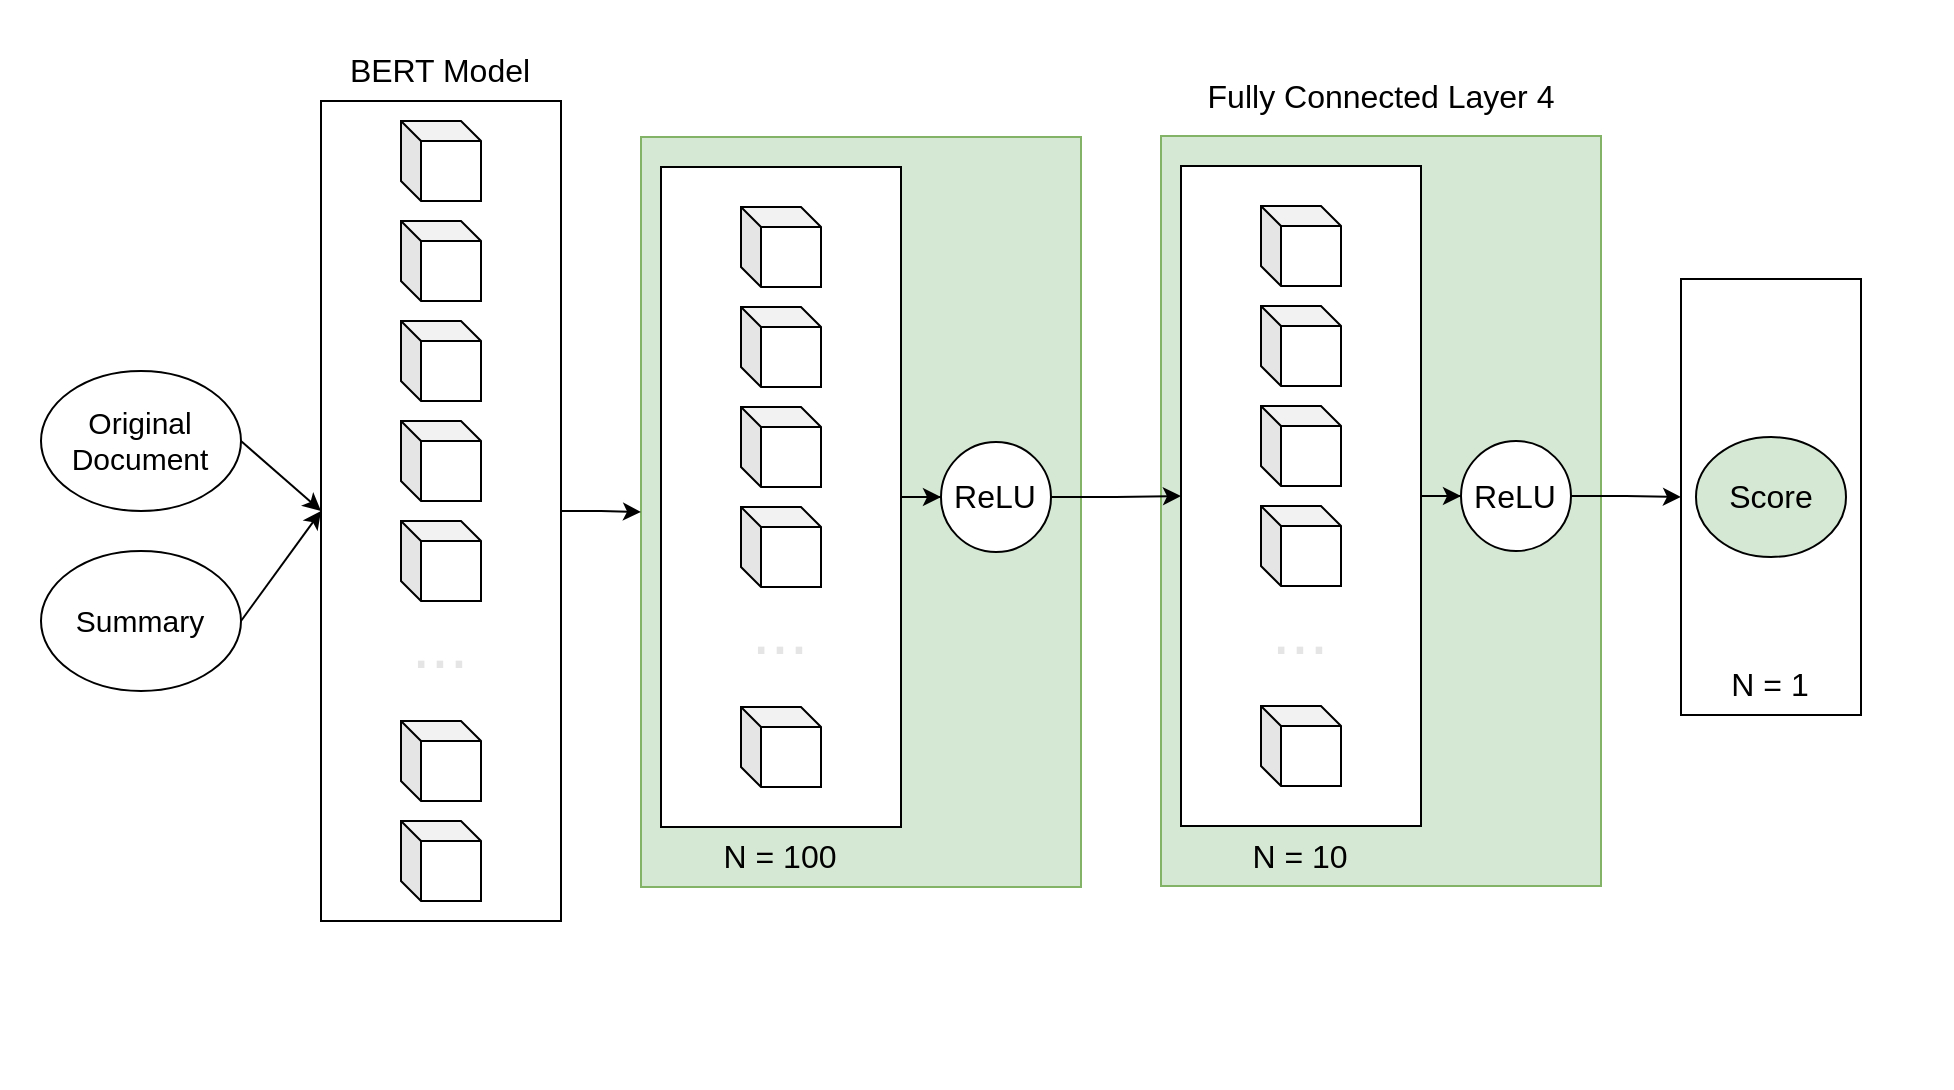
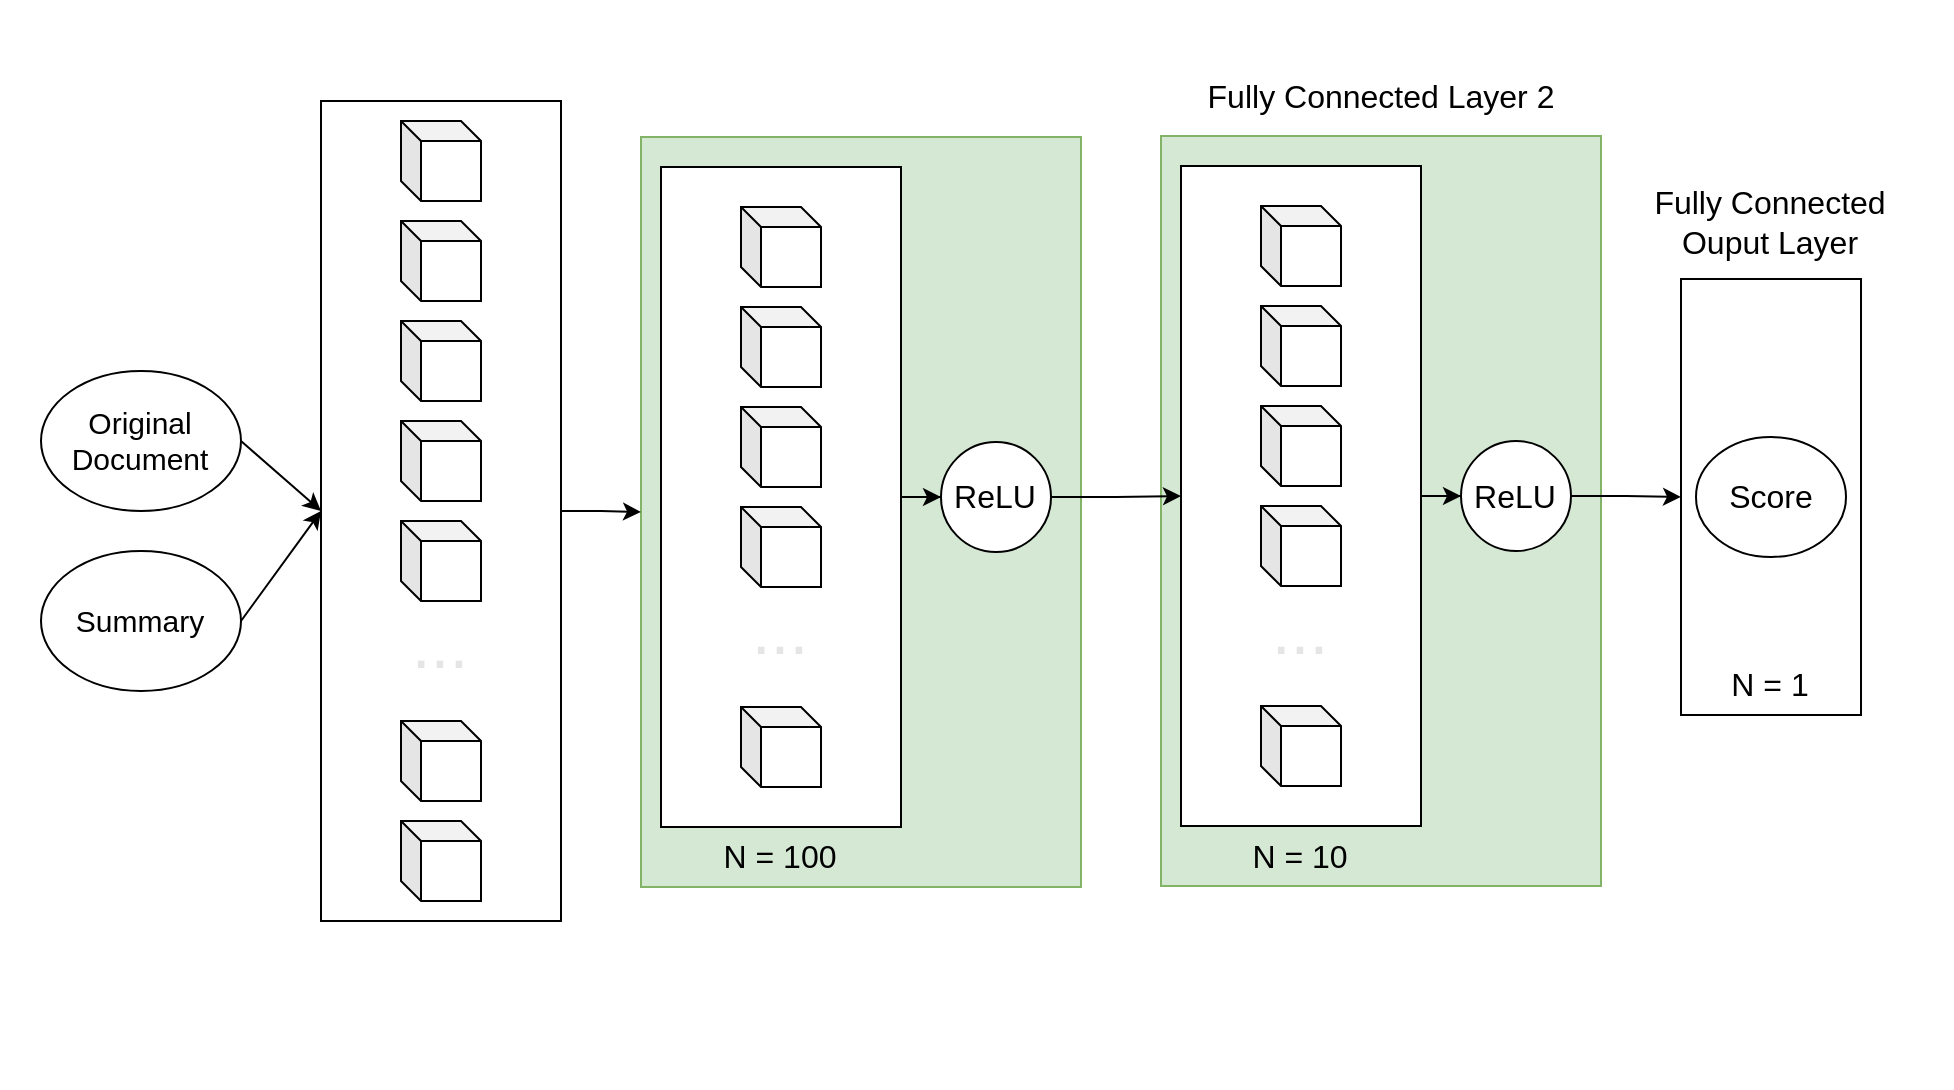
(441, 71) -> none
(1382, 97) -> (1382, 97)
none -> (1771, 222)
(1771, 497) -> (1771, 497)
